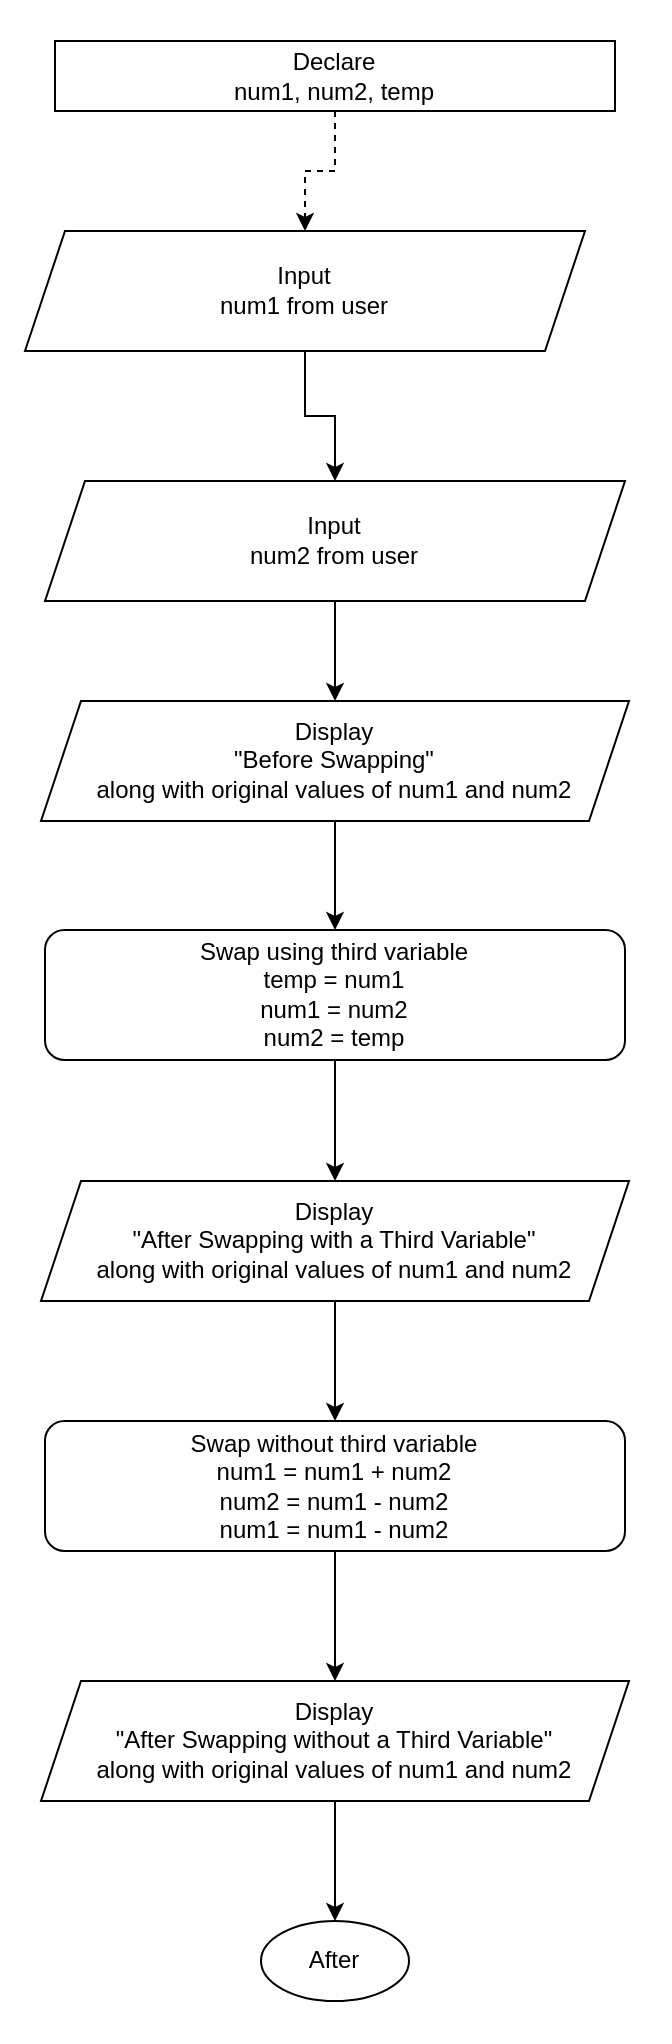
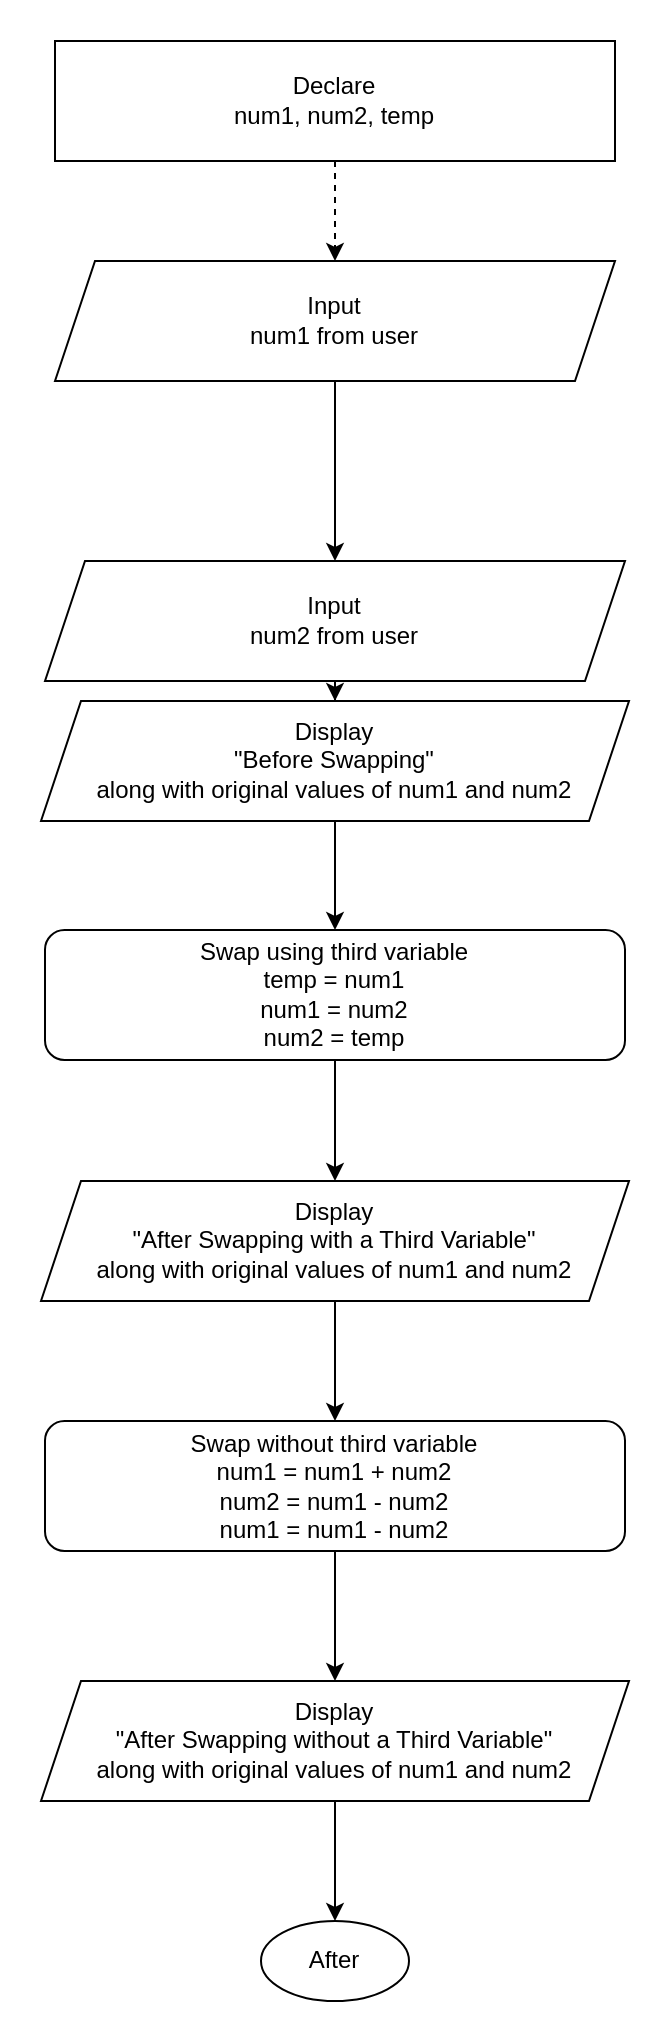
(335, 76) -> (335, 101)
(305, 291) -> (335, 321)
(335, 541) -> (335, 621)
